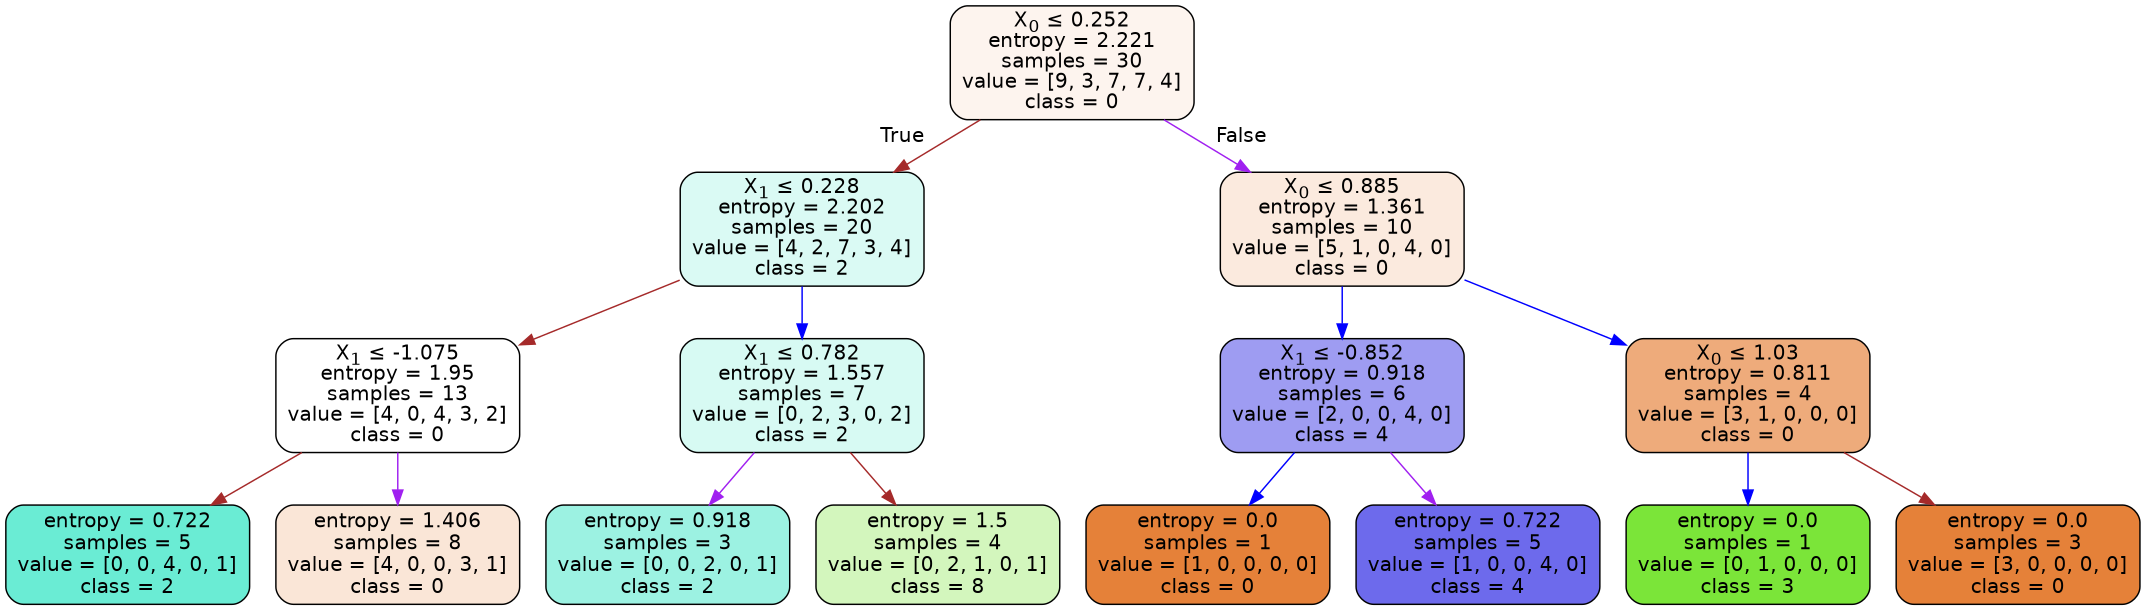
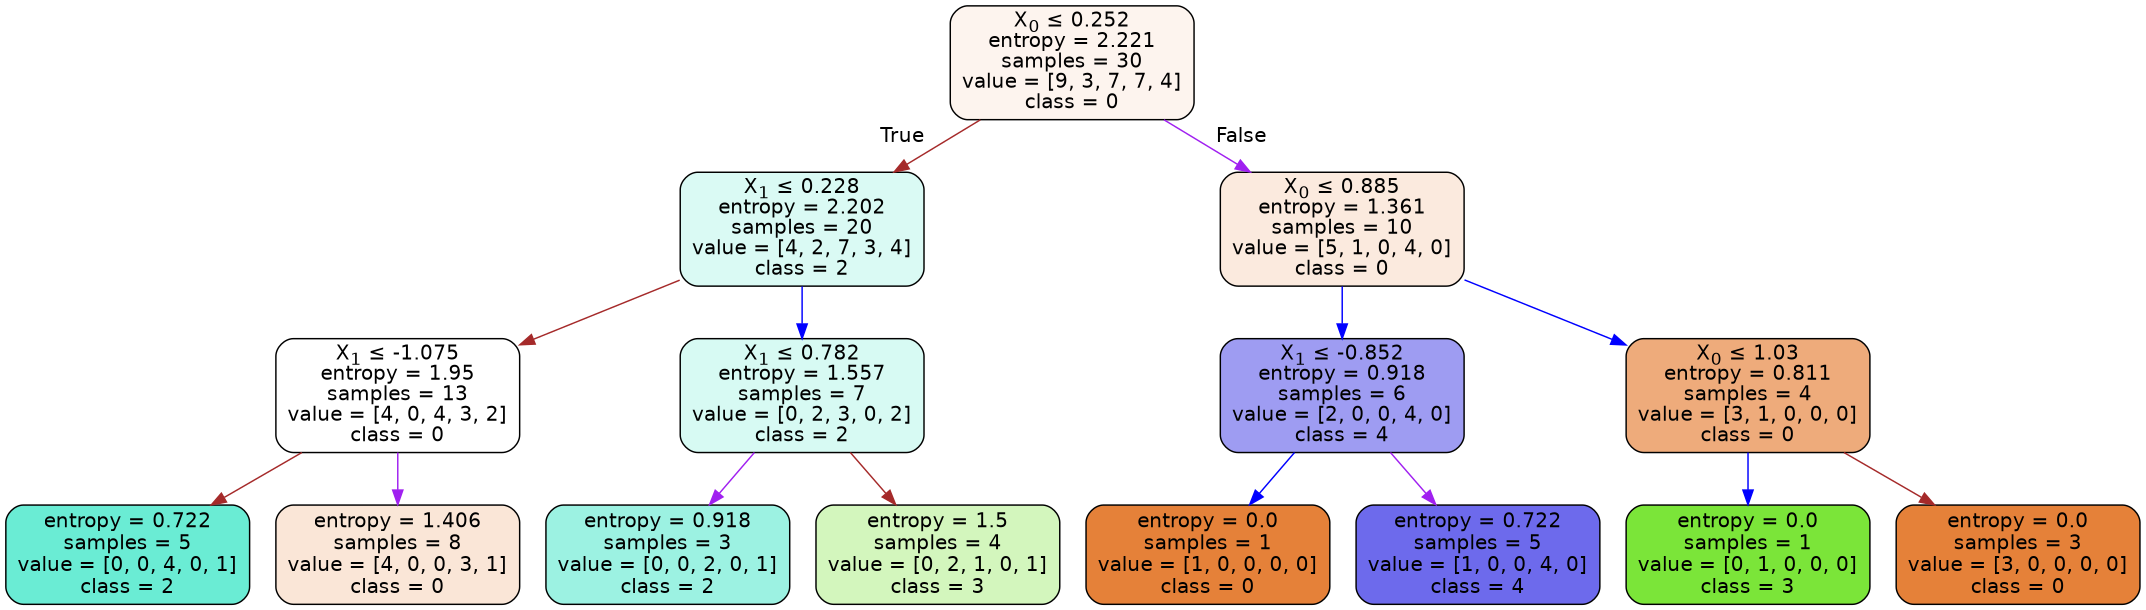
(938, 587) -> (938, 587)
